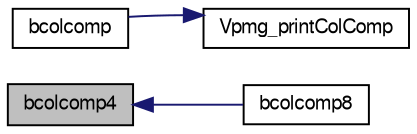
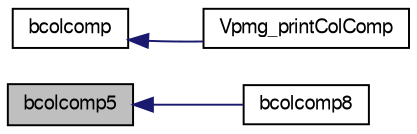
(156, 16) -> (176, 42)
(70, 105) -> (70, 105)
